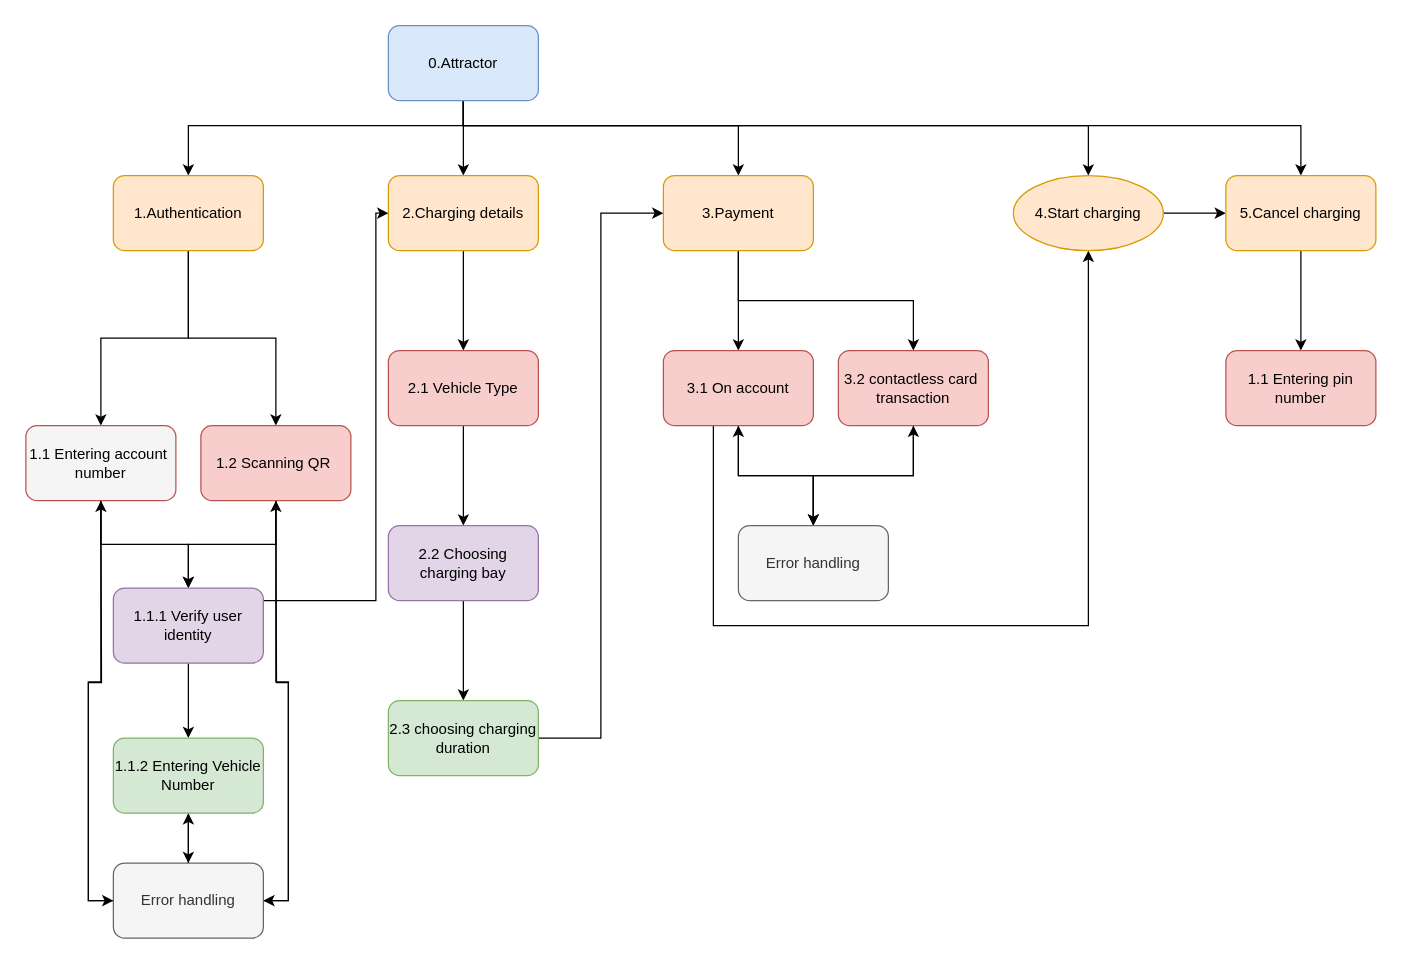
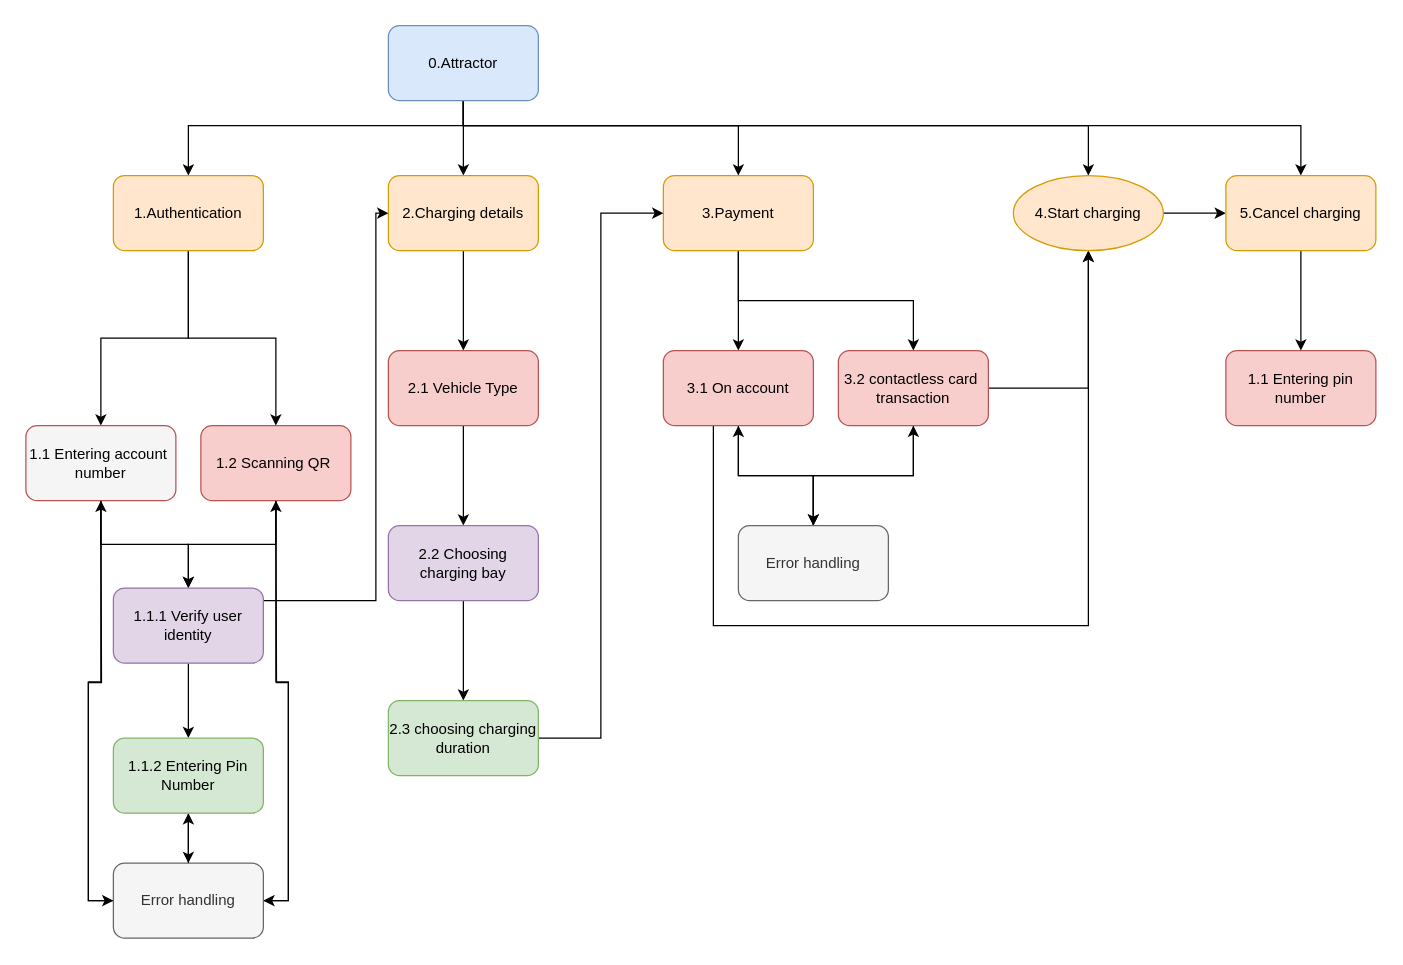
none -> (1036, 388)
(188, 776) -> (188, 776)
